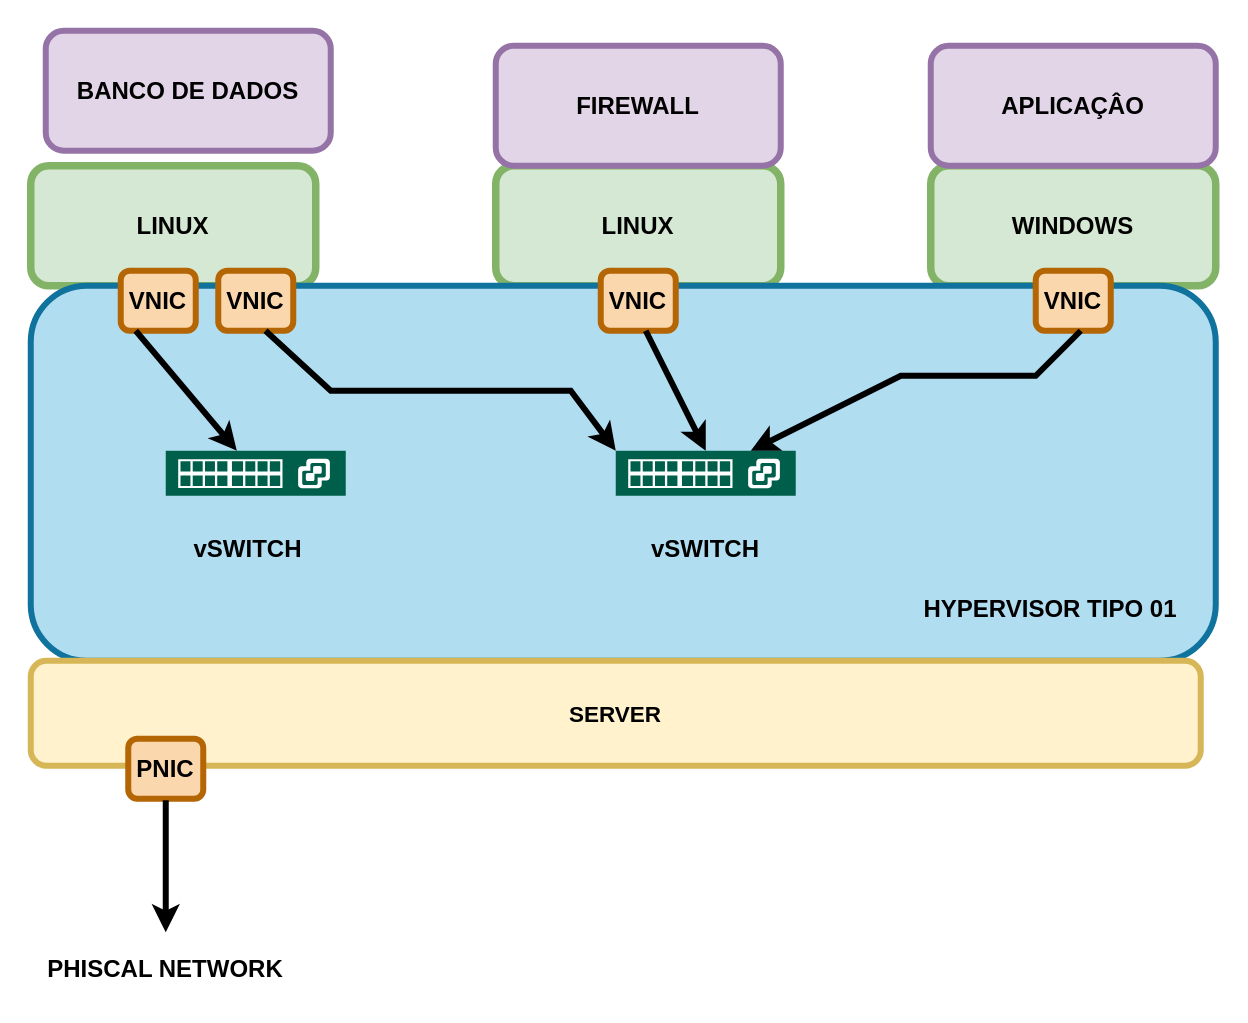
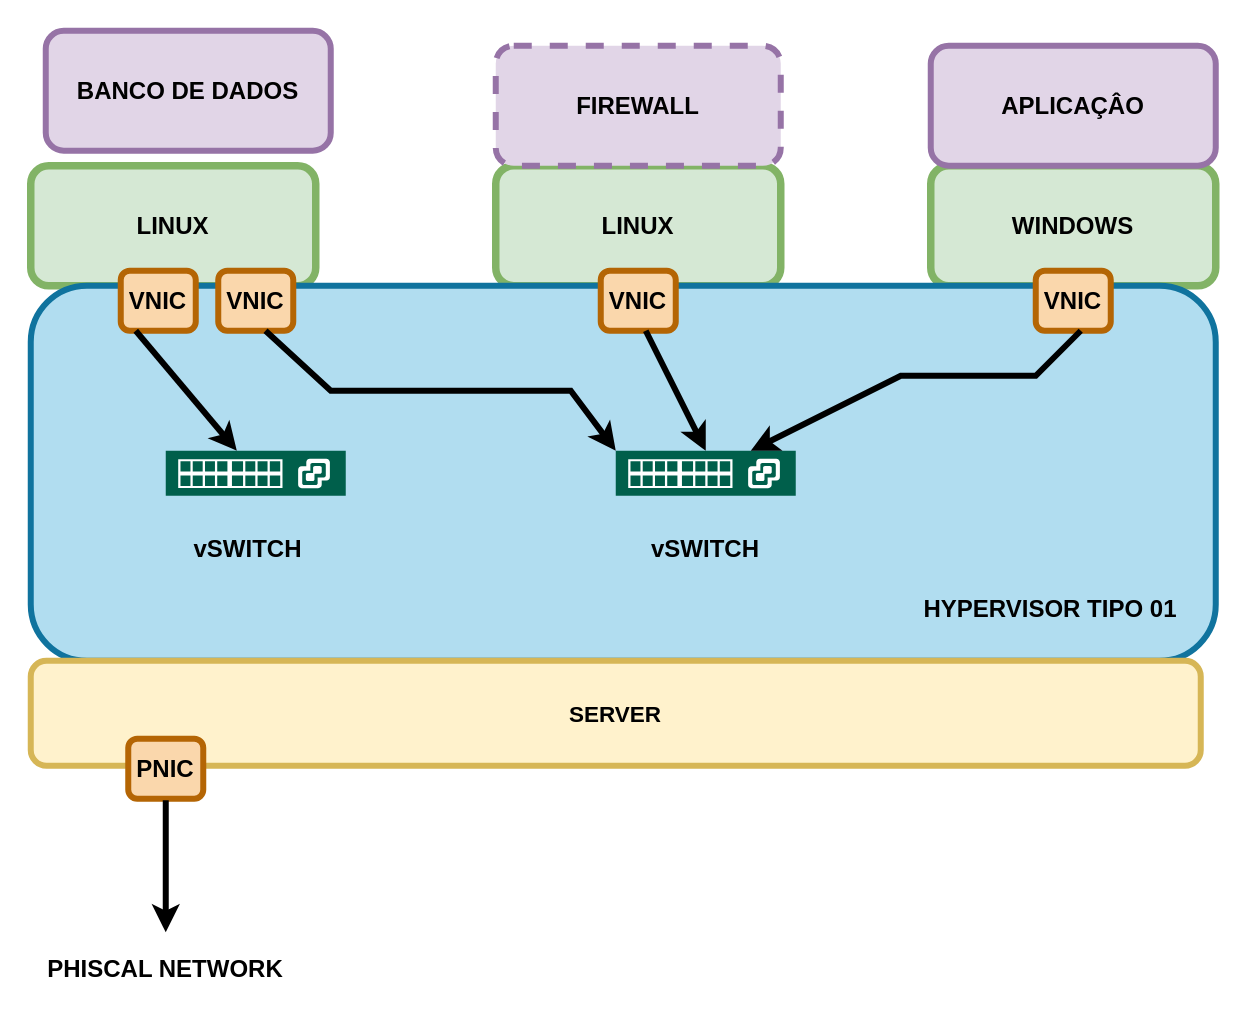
(638, 106) -> (638, 106)
